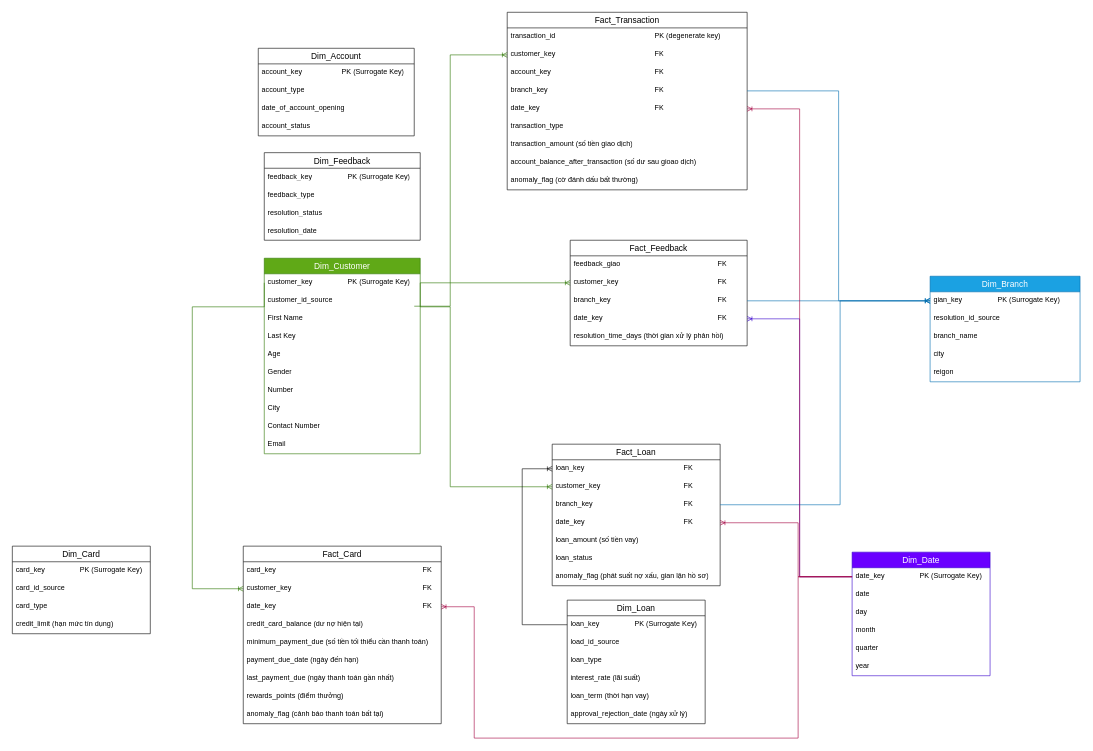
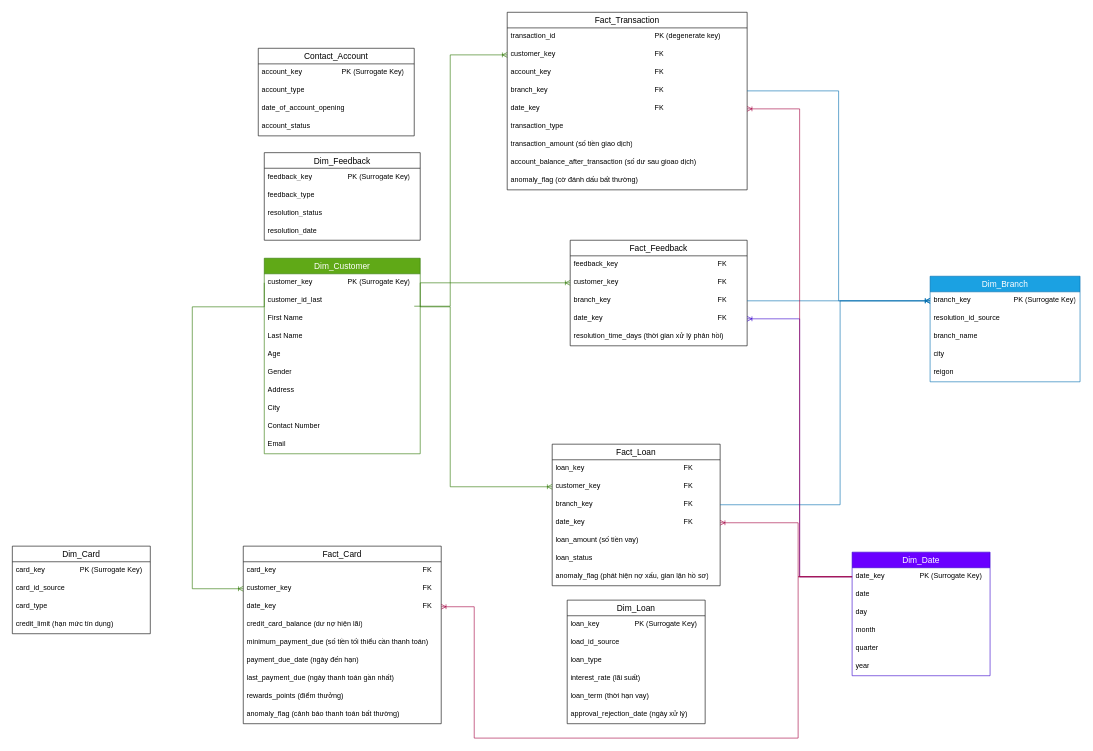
(336, 57) -> (336, 57)
(617, 264) -> (616, 264)
(303, 300) -> (298, 300)
(990, 300) -> (995, 300)
(283, 336) -> (285, 336)
(280, 390) -> (282, 390)
(637, 581) -> (637, 581)
(312, 624) -> (311, 624)
(542, 625) -> none
(323, 714) -> (330, 714)
